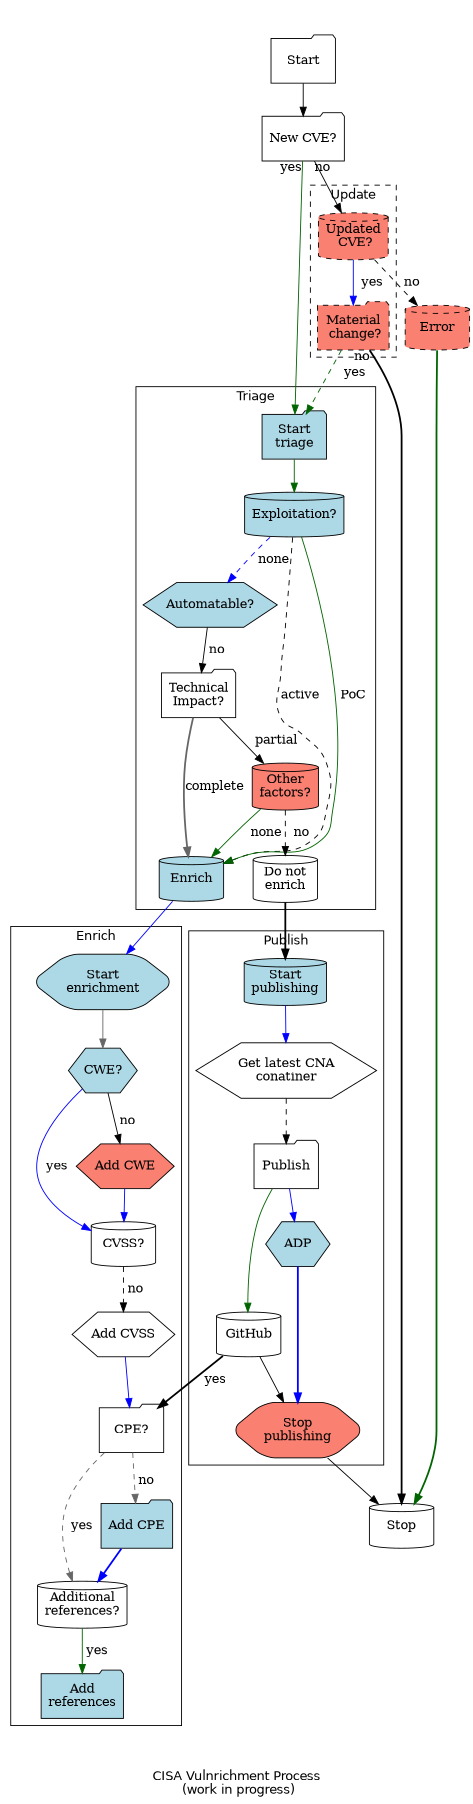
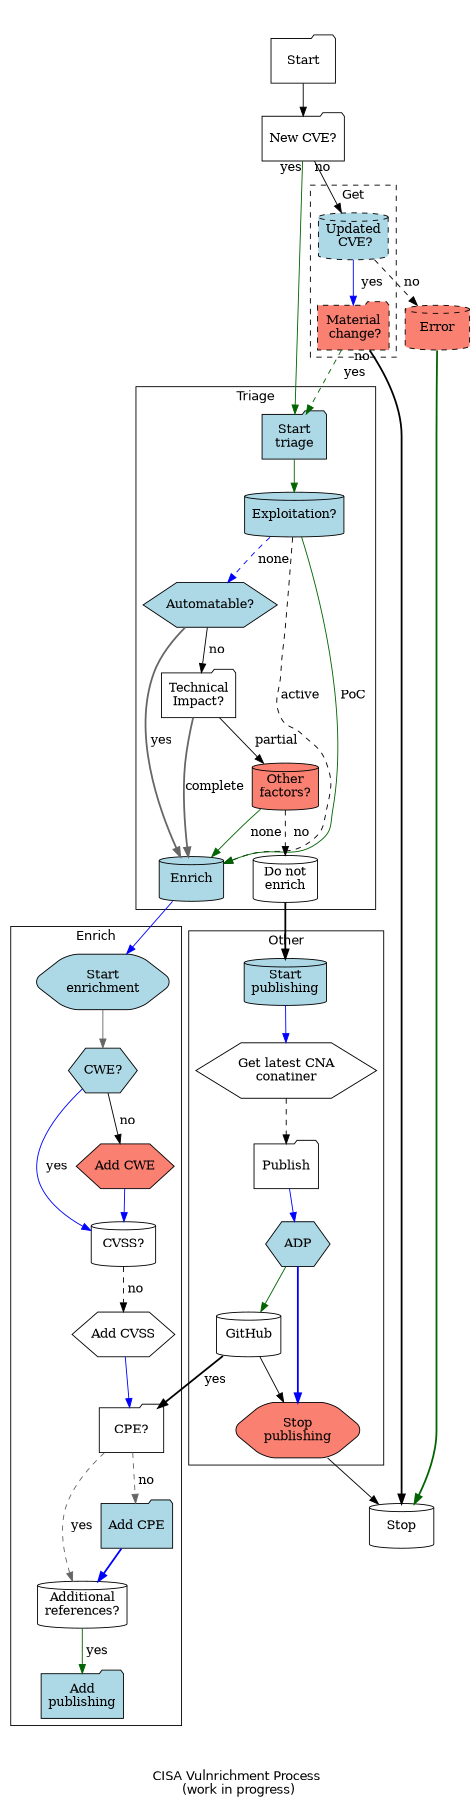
(353, 195) -> (353, 195)
(353, 236) -> (353, 236)
none -> (146, 735)
(286, 941) -> (286, 941)
(253, 1244) -> (276, 1285)
(82, 1696) -> (82, 1696)
